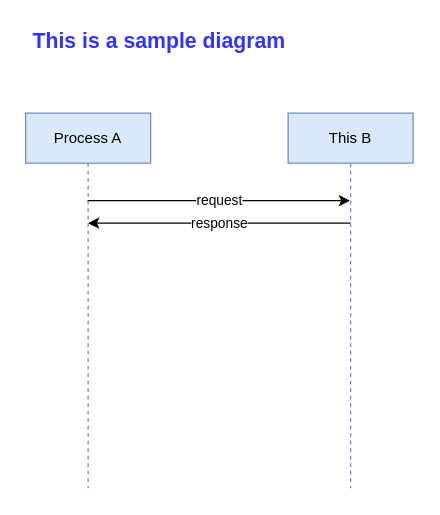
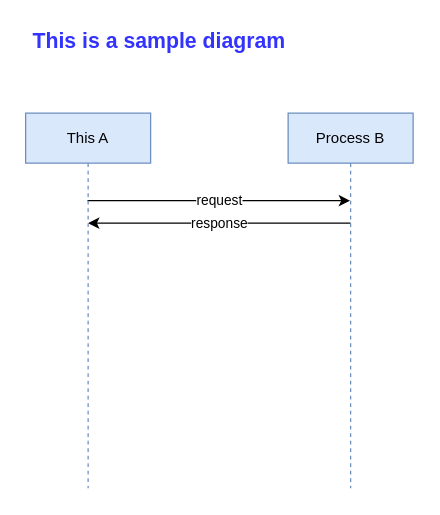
(88, 138) -> (88, 138)
(351, 138) -> (351, 138)
